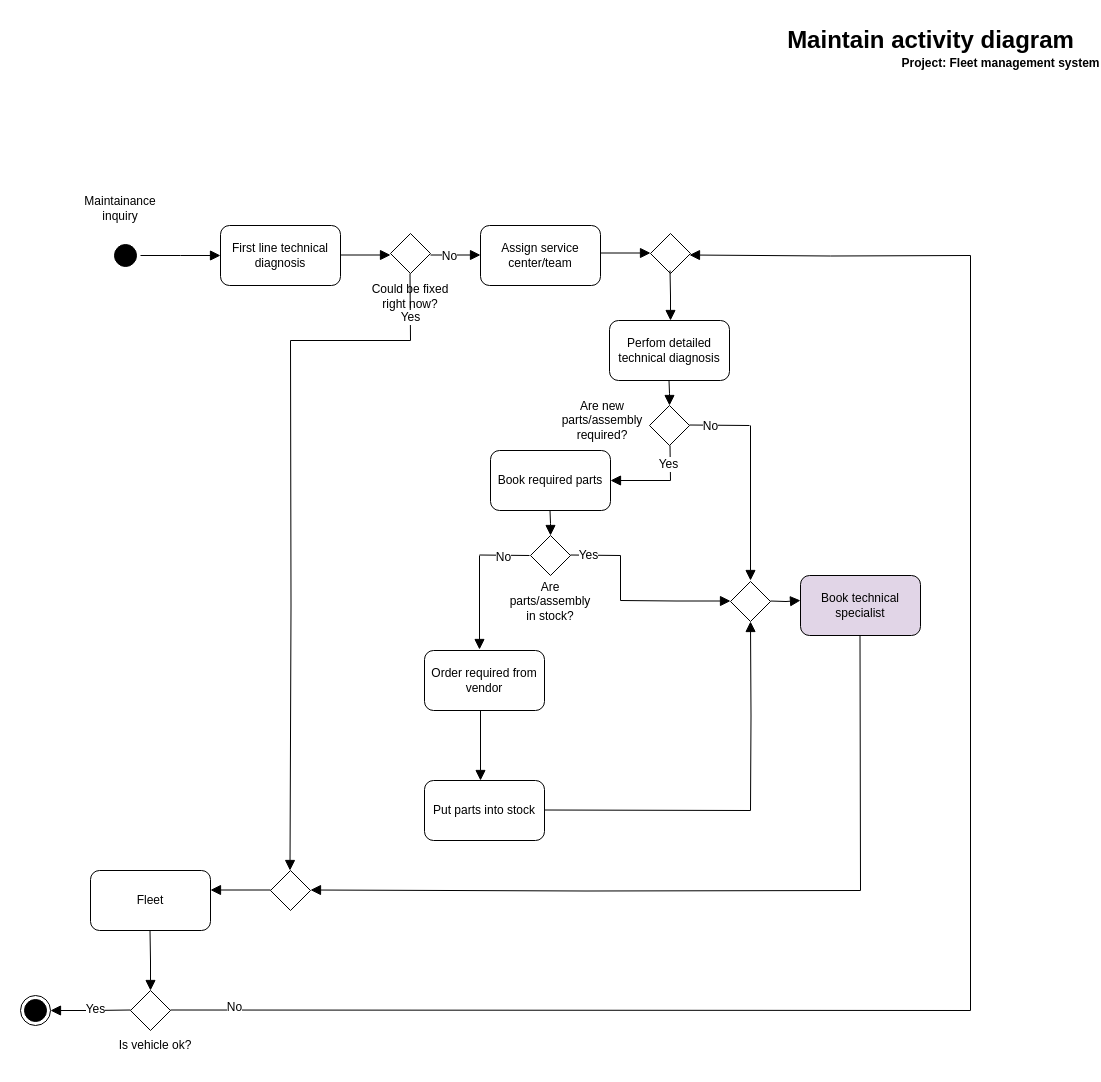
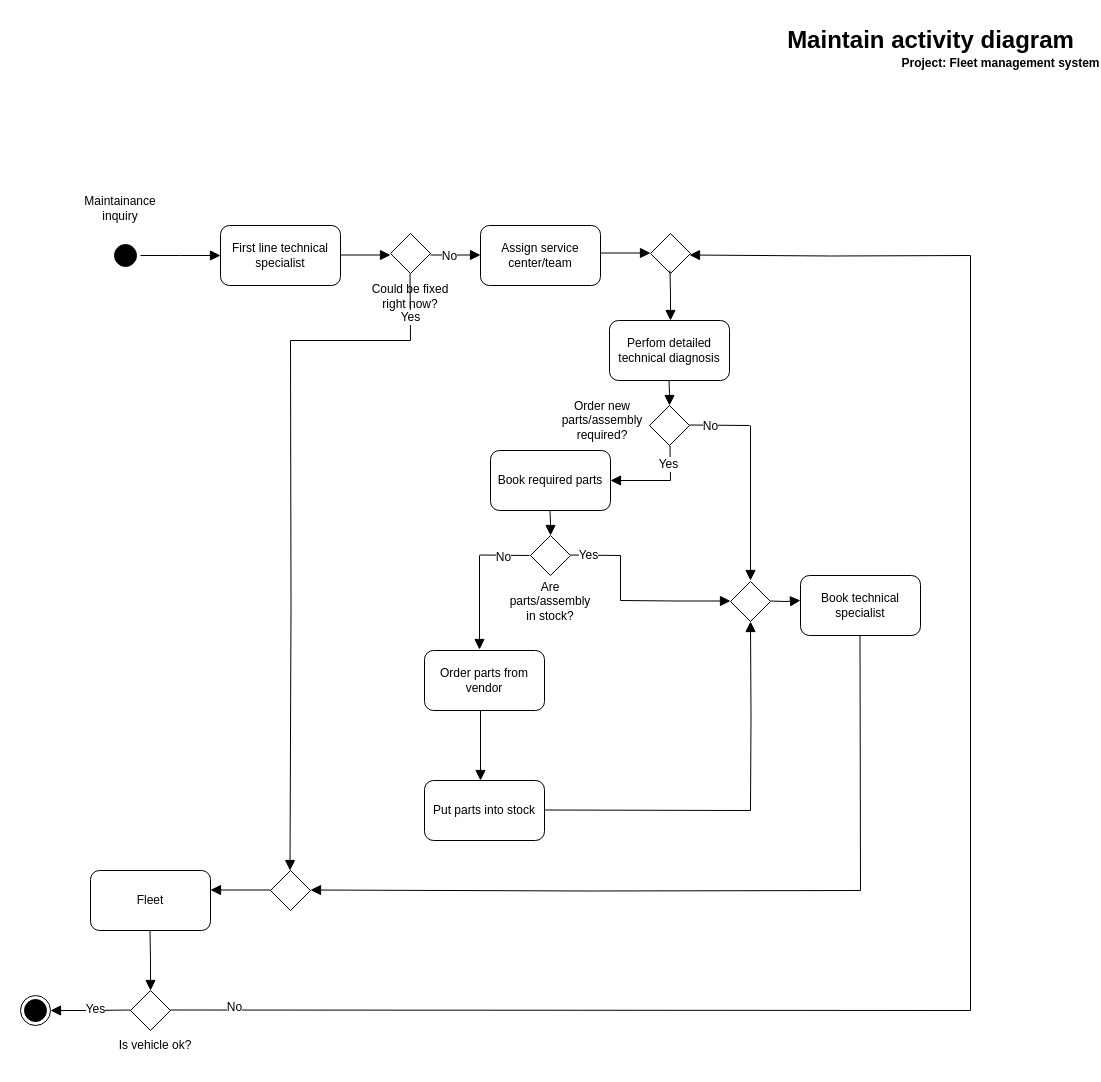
(281, 256) -> (281, 256)
(603, 421) -> (603, 421)
(861, 606) -> (861, 606)
(485, 681) -> (485, 681)
